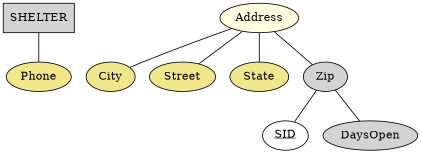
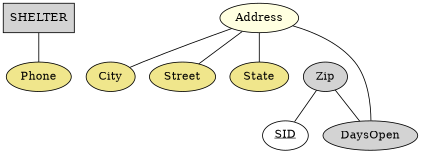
(293, 48) -> (351, 58)
